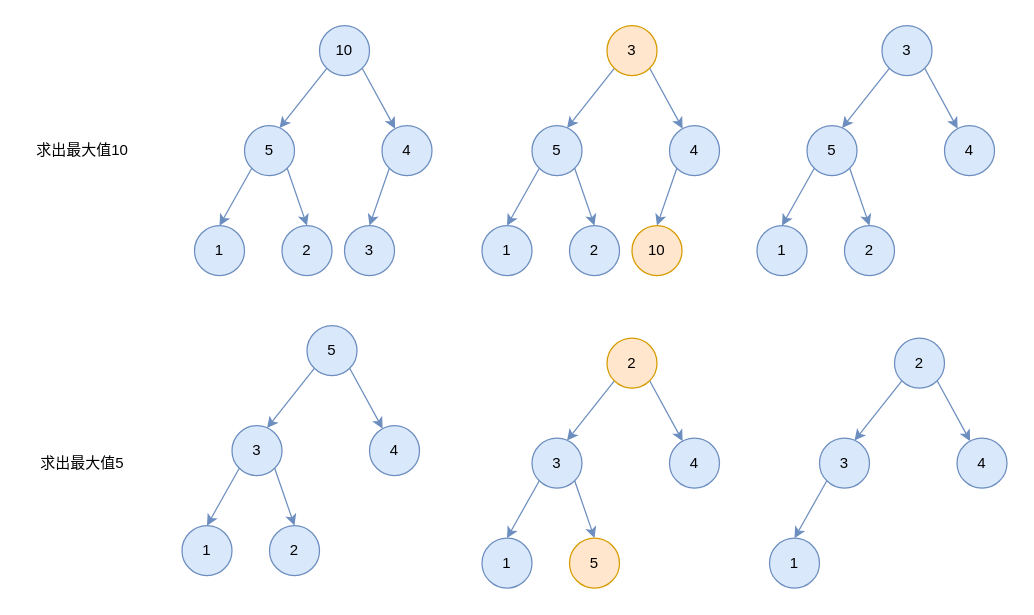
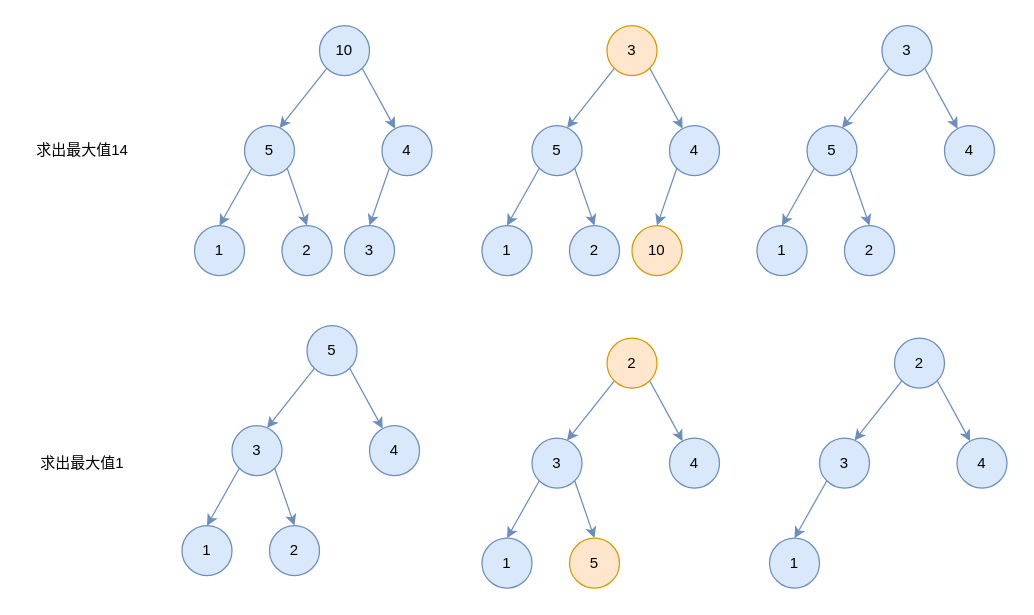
(83, 151) -> (83, 151)
(83, 463) -> (83, 463)
